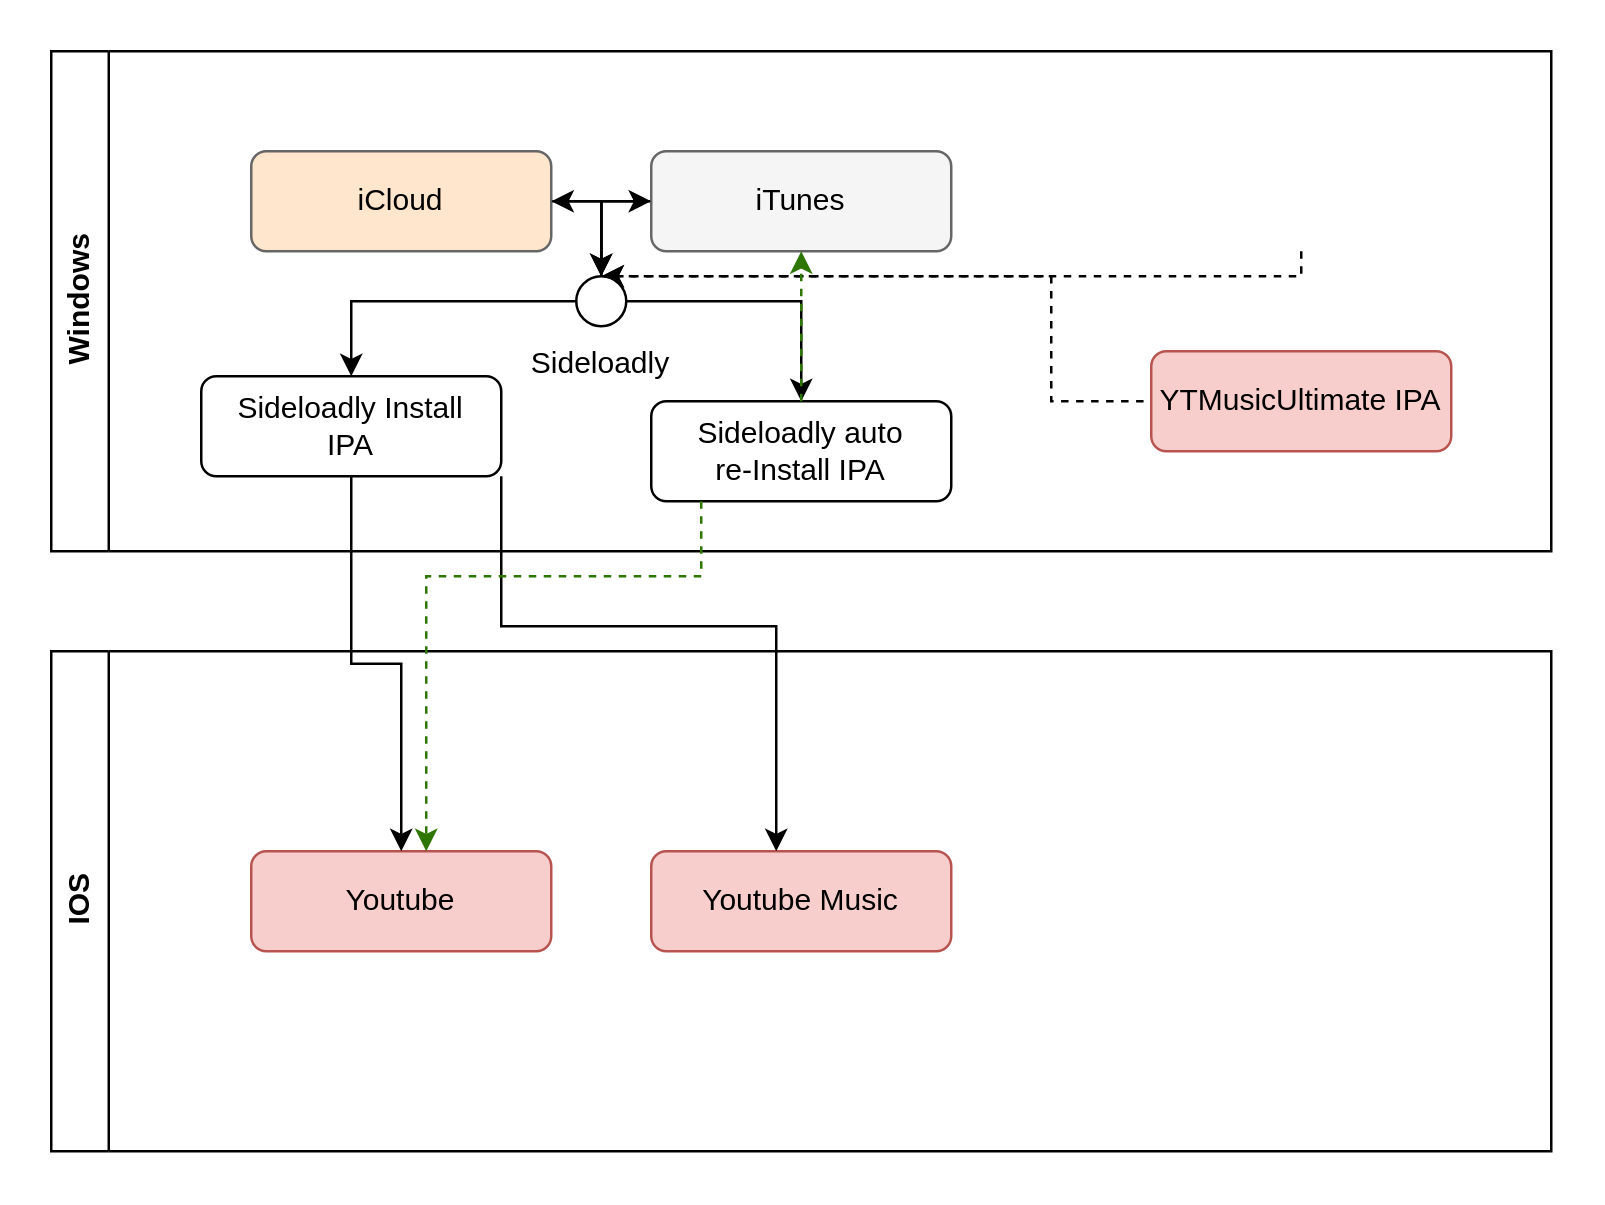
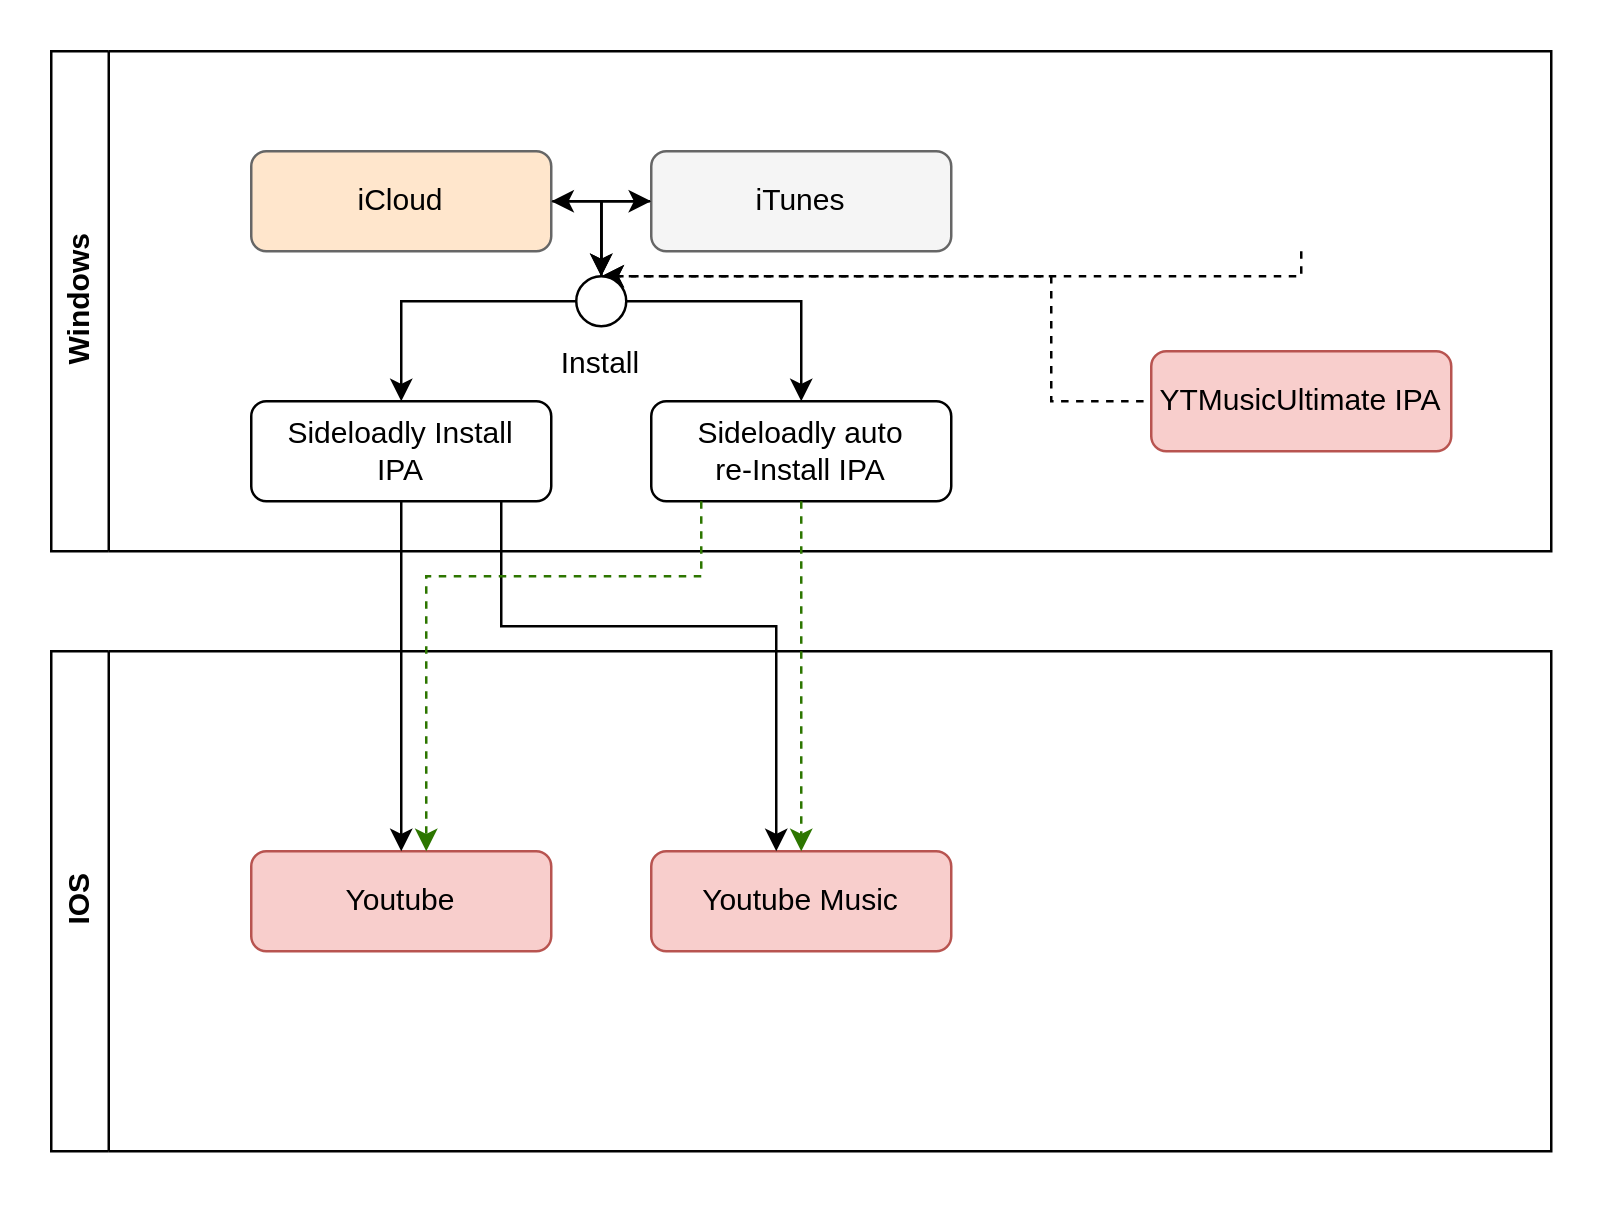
(801, 289) -> (801, 745)
(601, 364) -> (601, 364)
(351, 426) -> (401, 451)
